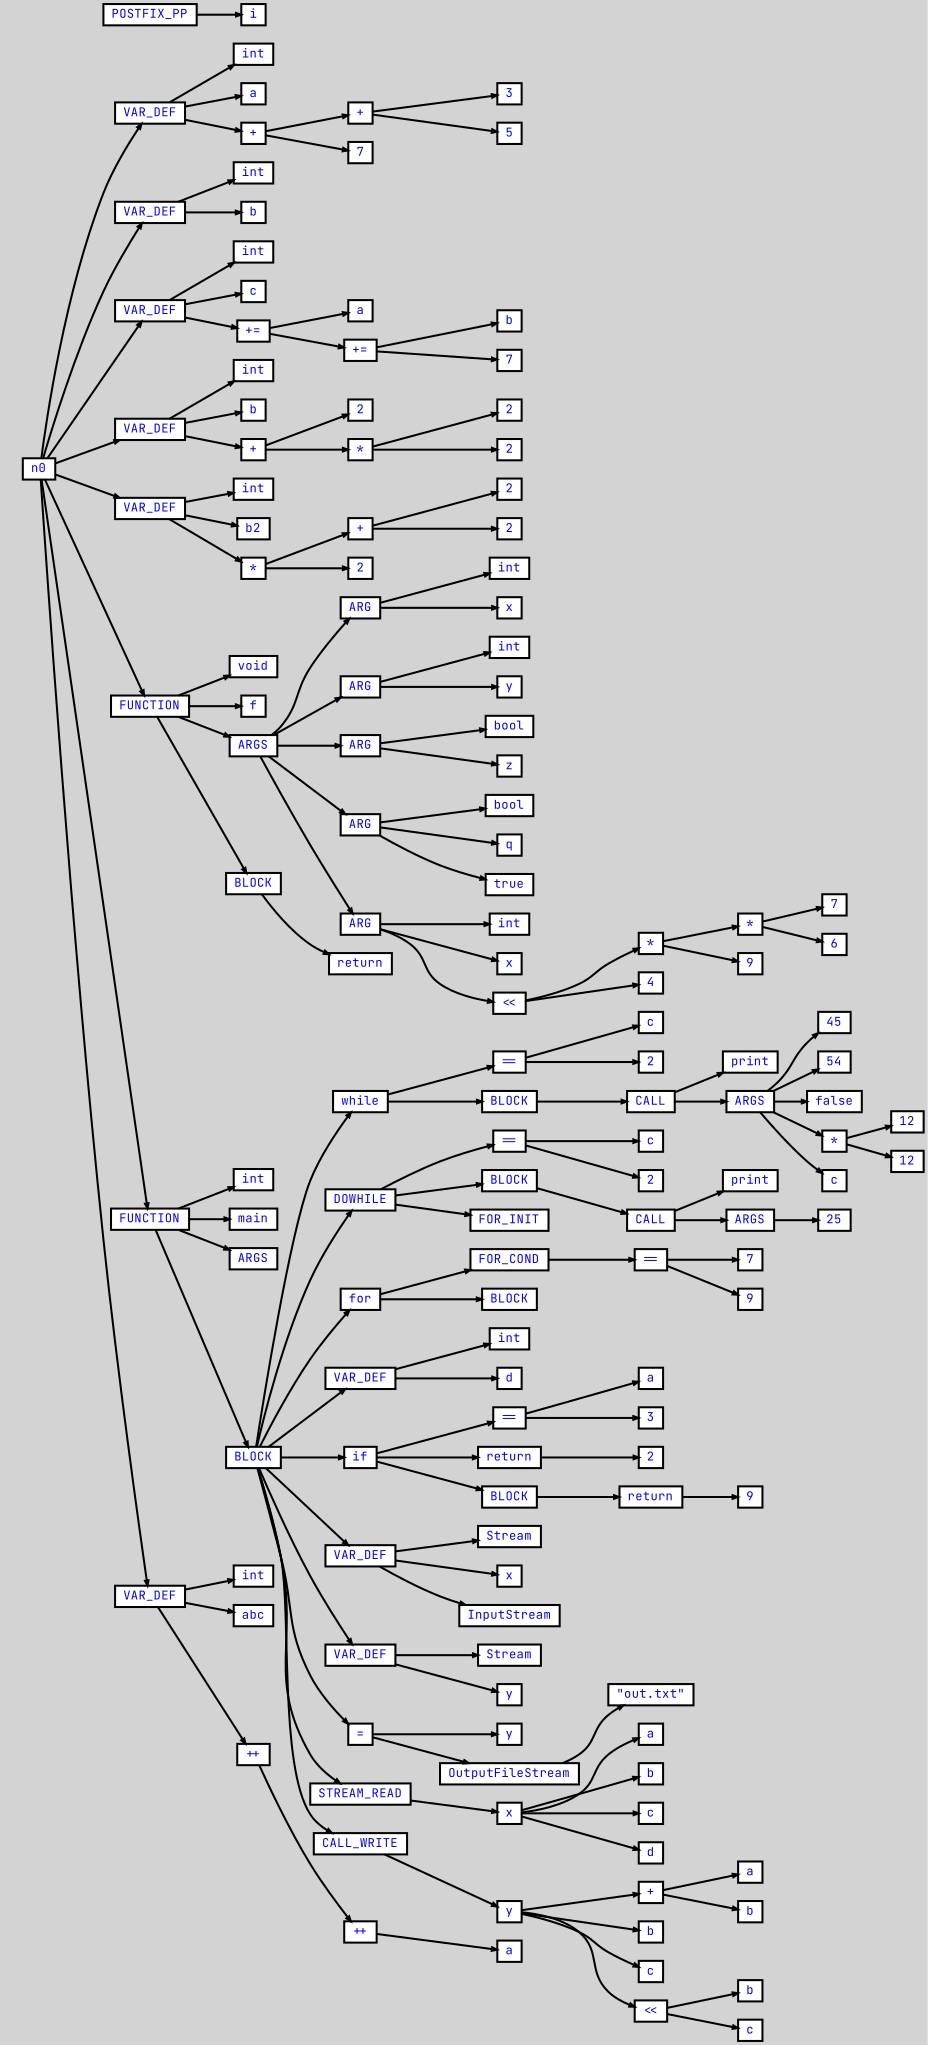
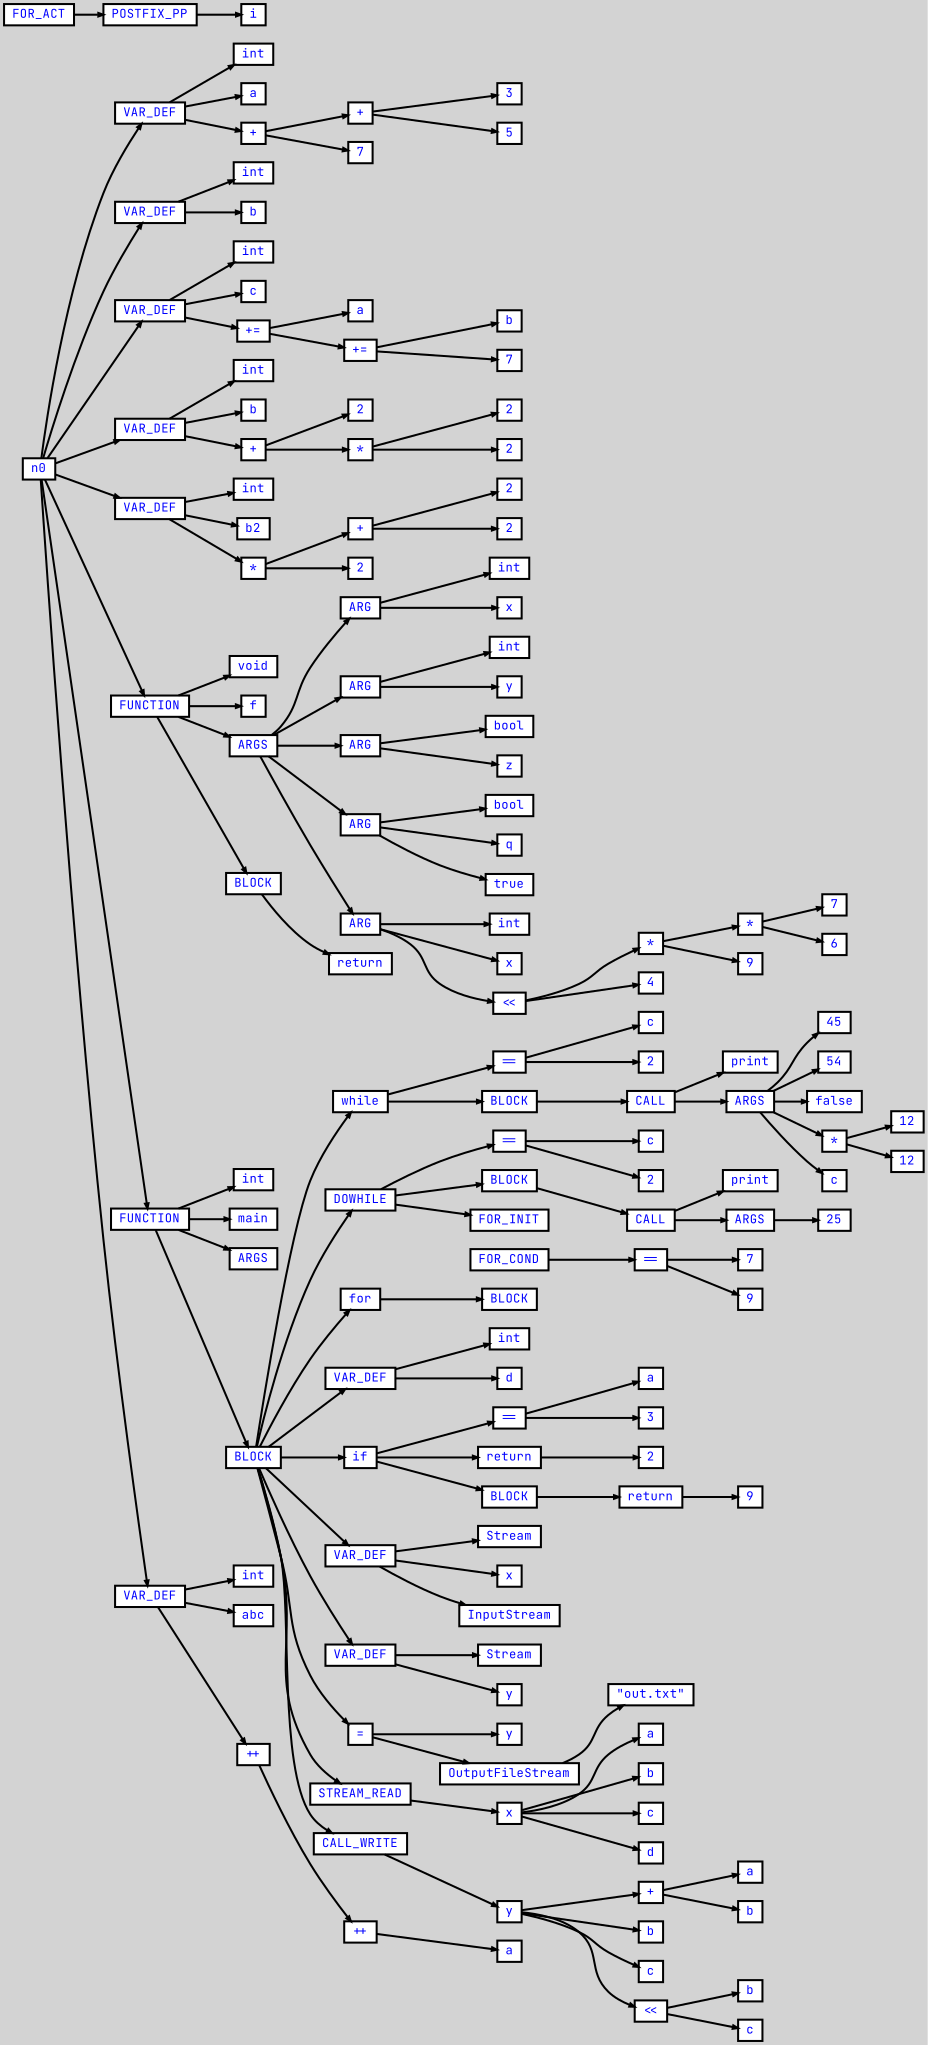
none -> (39, 15)
(423, 1283) -> none
